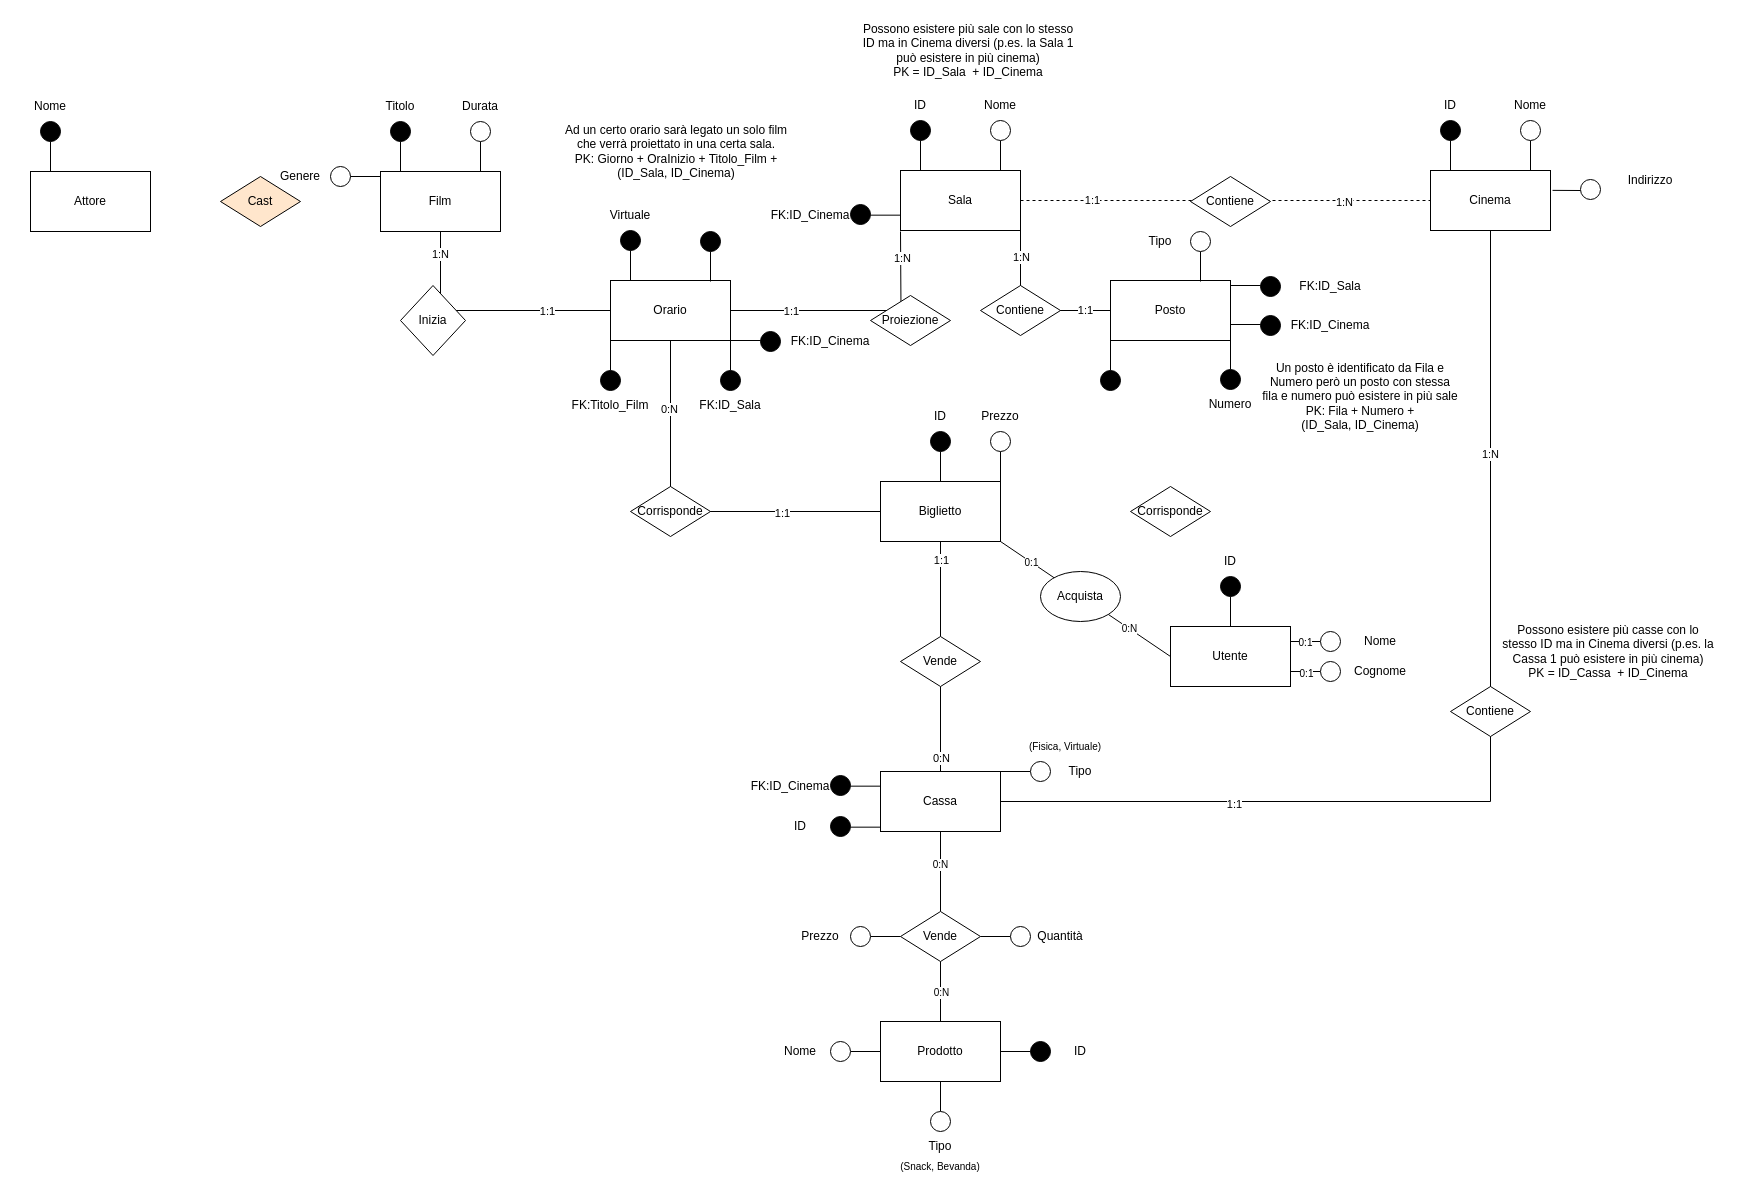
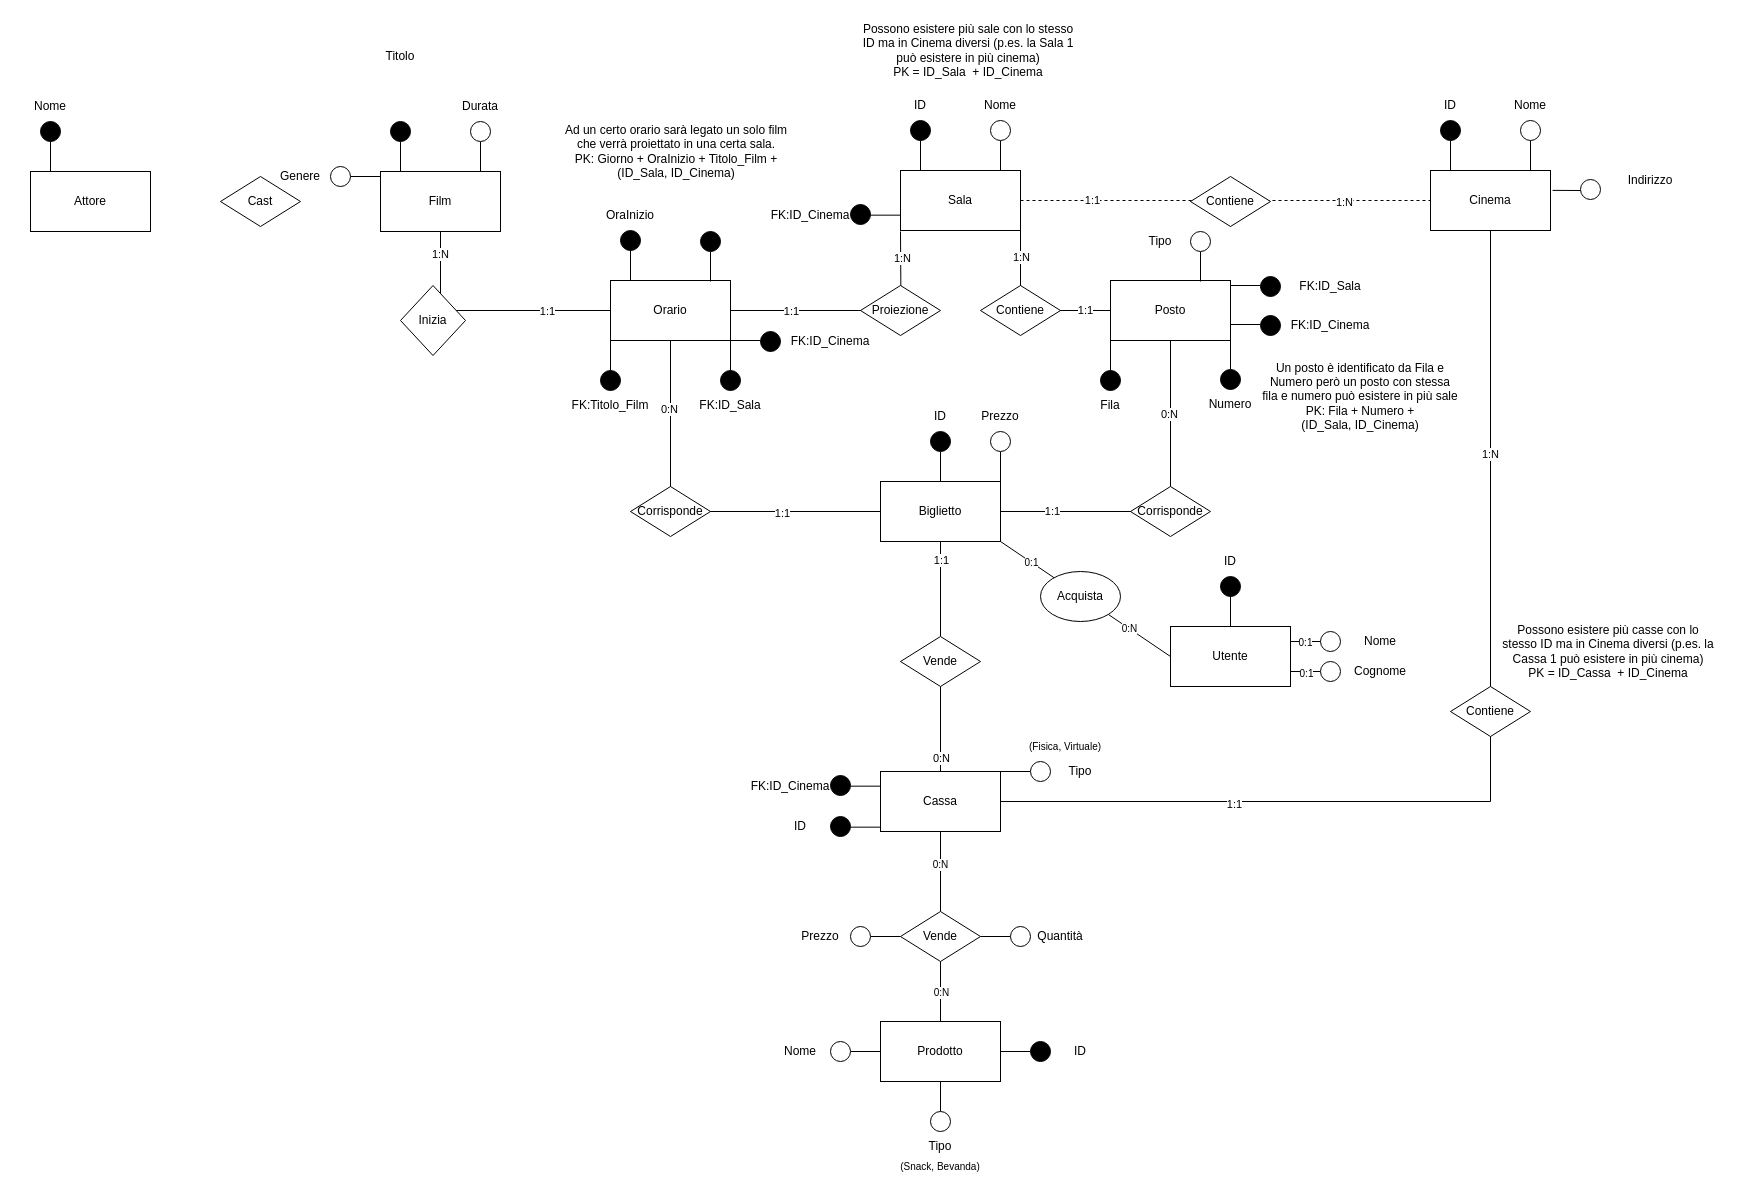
(401, 107) -> (401, 57)
(261, 202) -> (261, 202)
(631, 216) -> (631, 216)
(911, 321) -> (901, 311)
none -> (1111, 406)
none -> (1171, 414)
